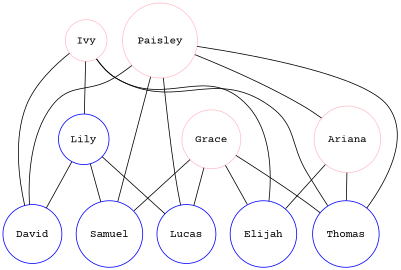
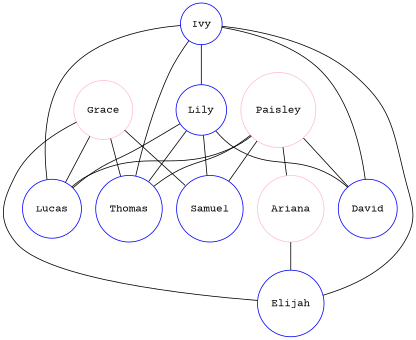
(86, 41) -> (201, 24)
none -> (72, 67)
(347, 187) -> (168, 156)
